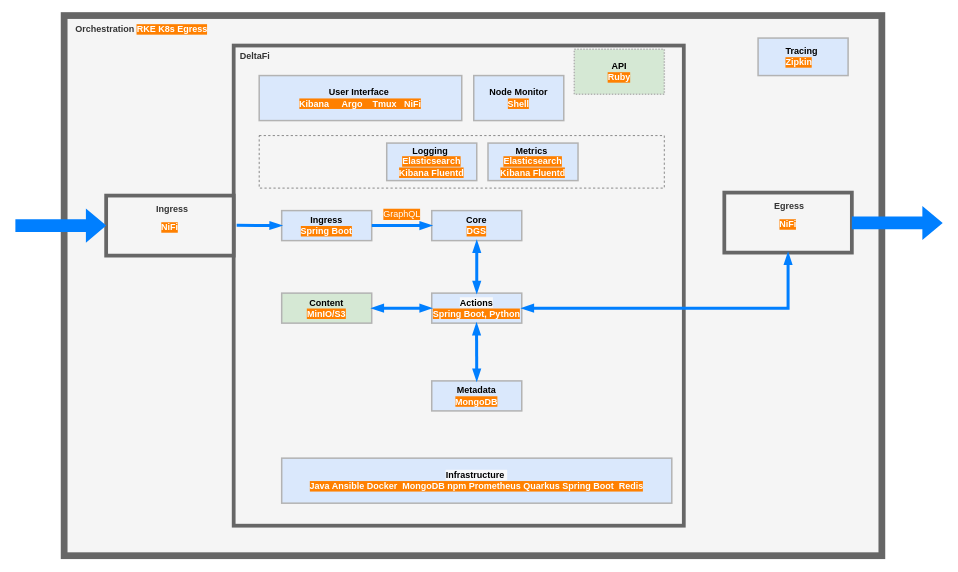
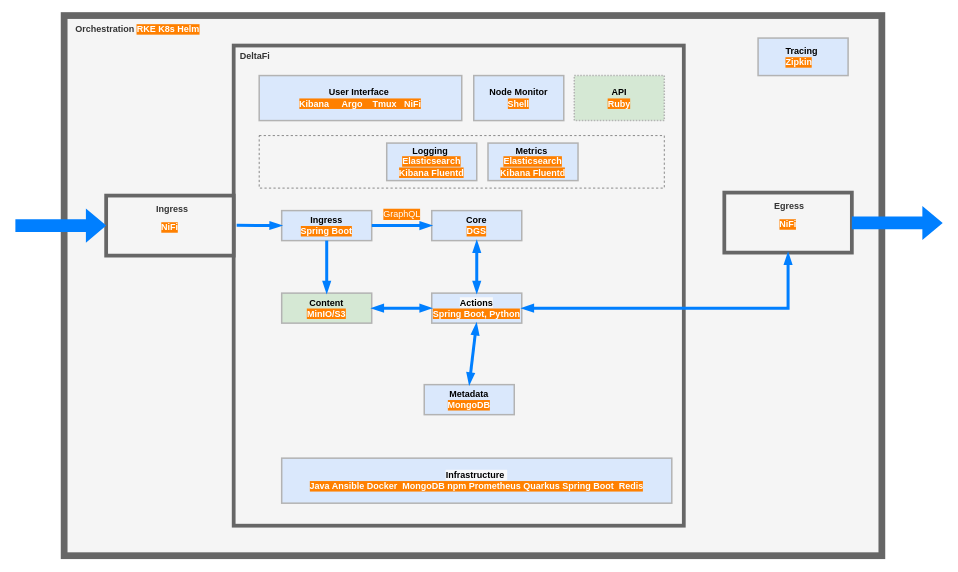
(133, 26) -> (126, 26)
(619, 72) -> (619, 98)
none -> (327, 261)
(477, 396) -> (469, 399)
